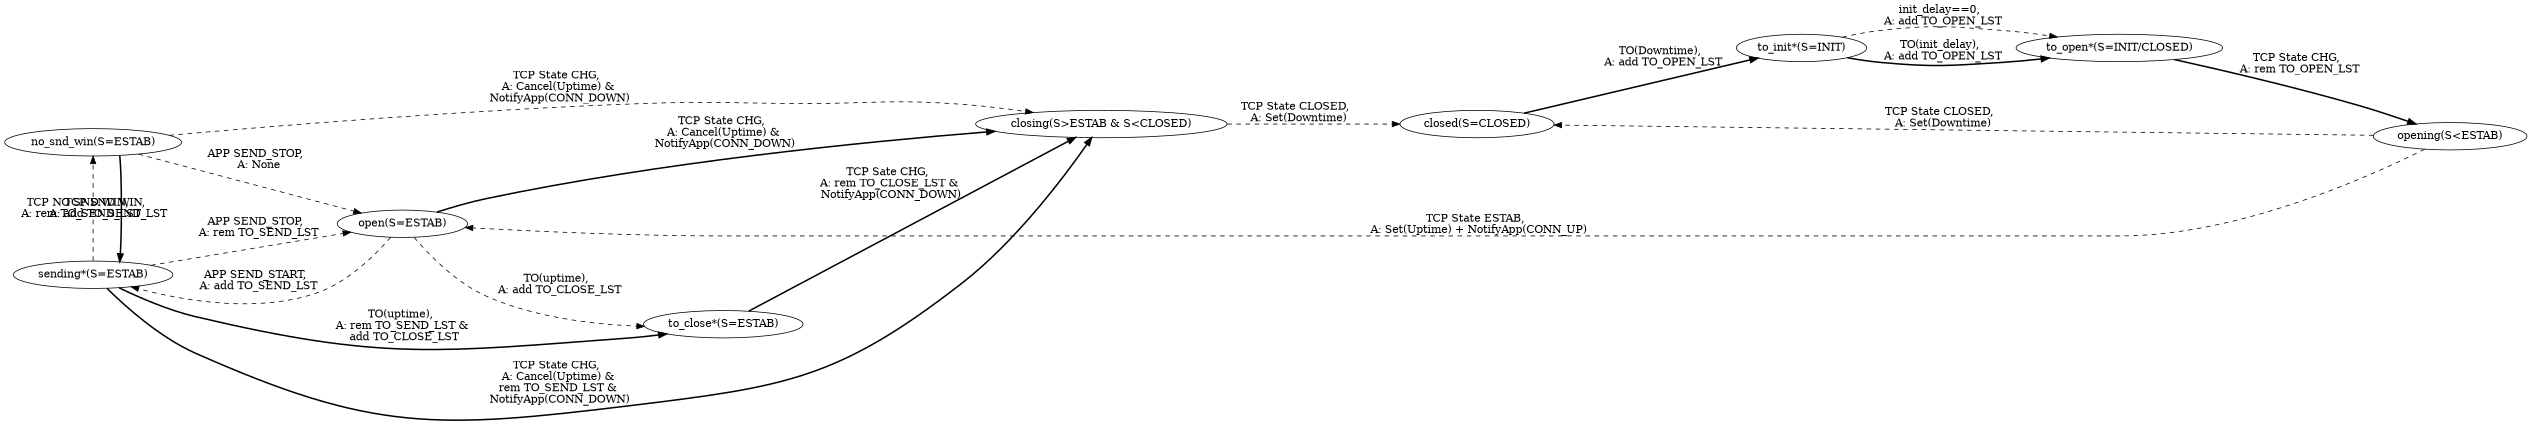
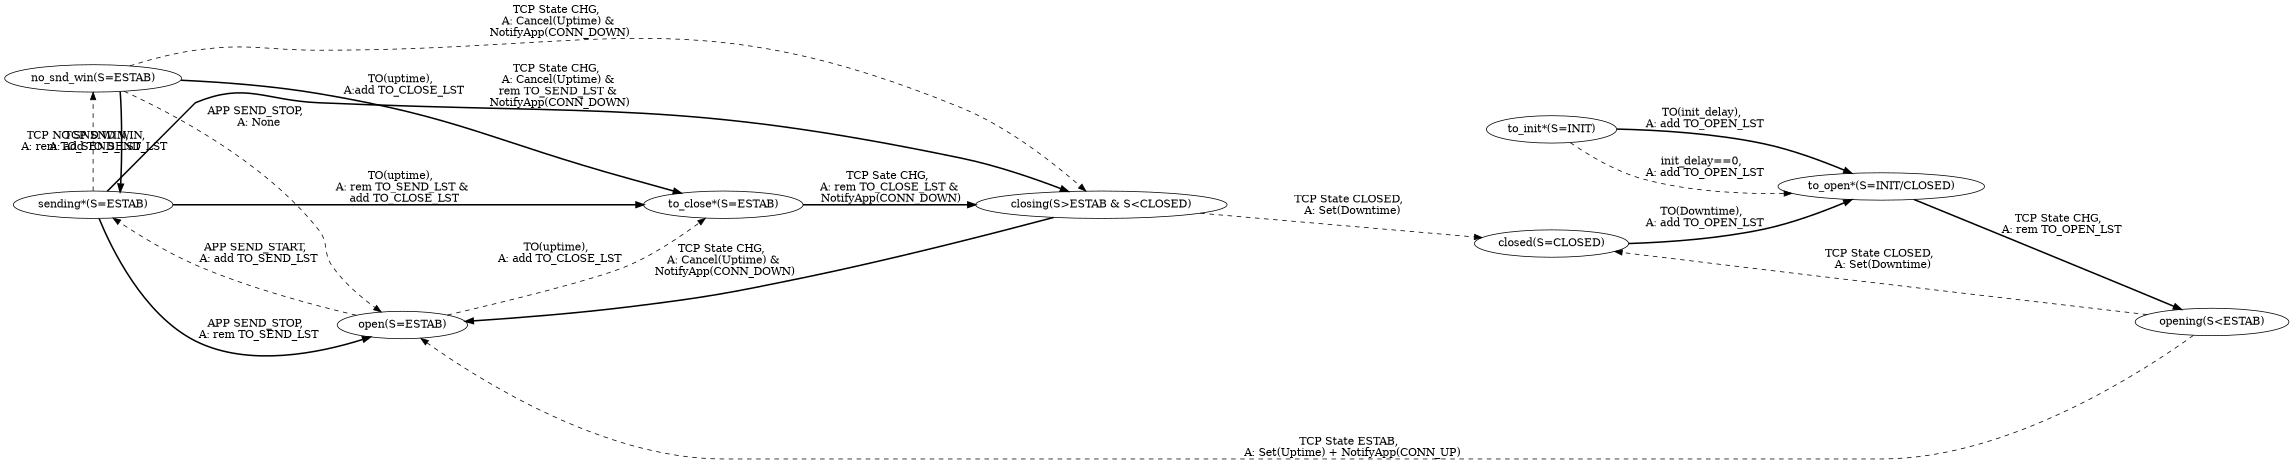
(1637, 87) -> (1739, 234)
none -> (431, 118)
(710, 161) -> (766, 285)
(247, 249) -> (201, 343)
